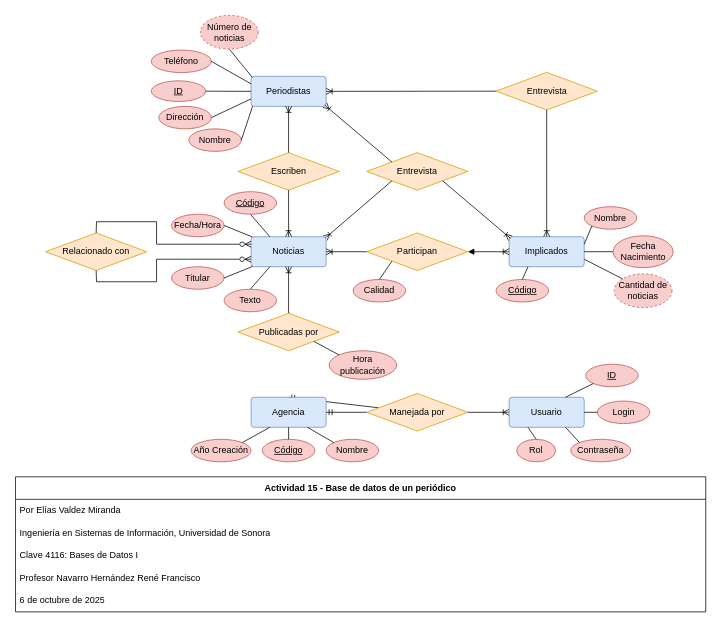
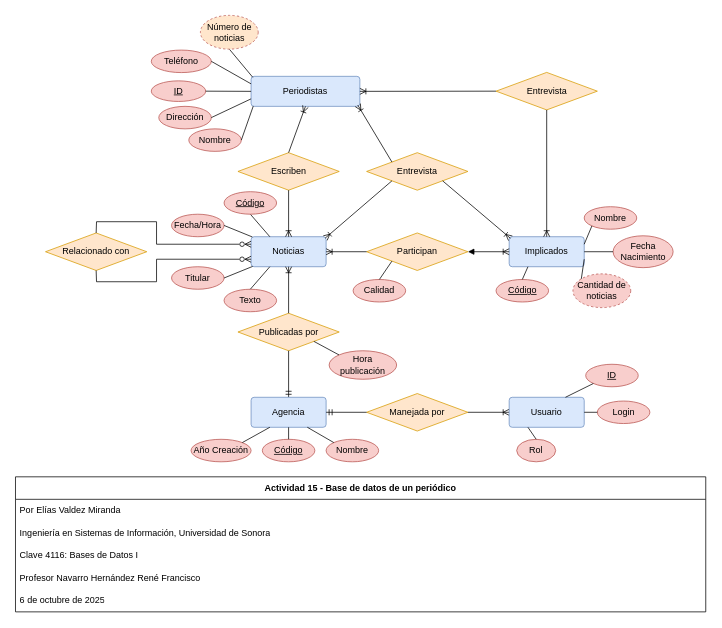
(229, 32) -> (229, 32)
(288, 91) -> (305, 91)
(643, 291) -> (602, 291)
(351, 404) -> (288, 374)
(572, 435) -> none
(600, 450) -> none
